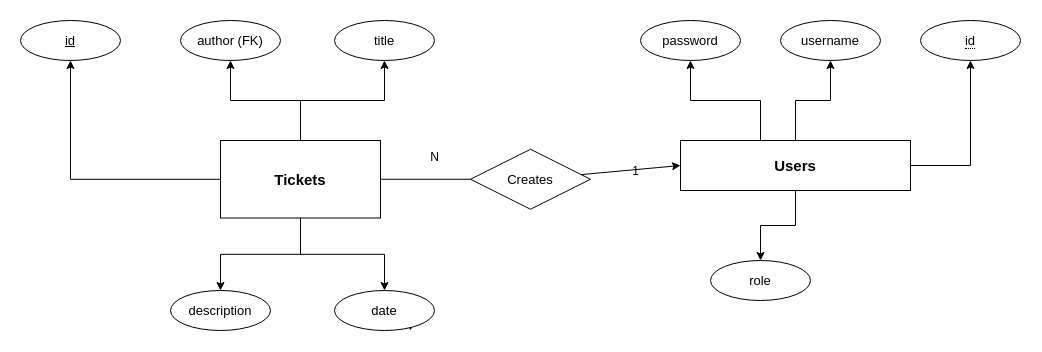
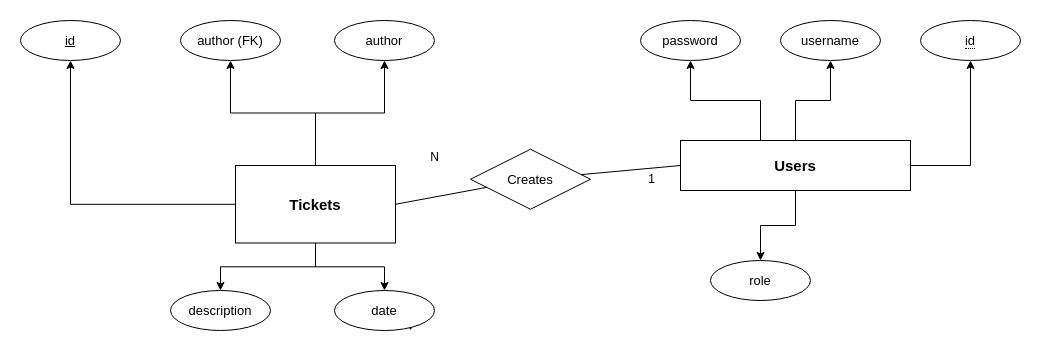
(385, 41) -> (385, 41)
(672, 166) -> (675, 166)
(301, 179) -> (316, 204)
